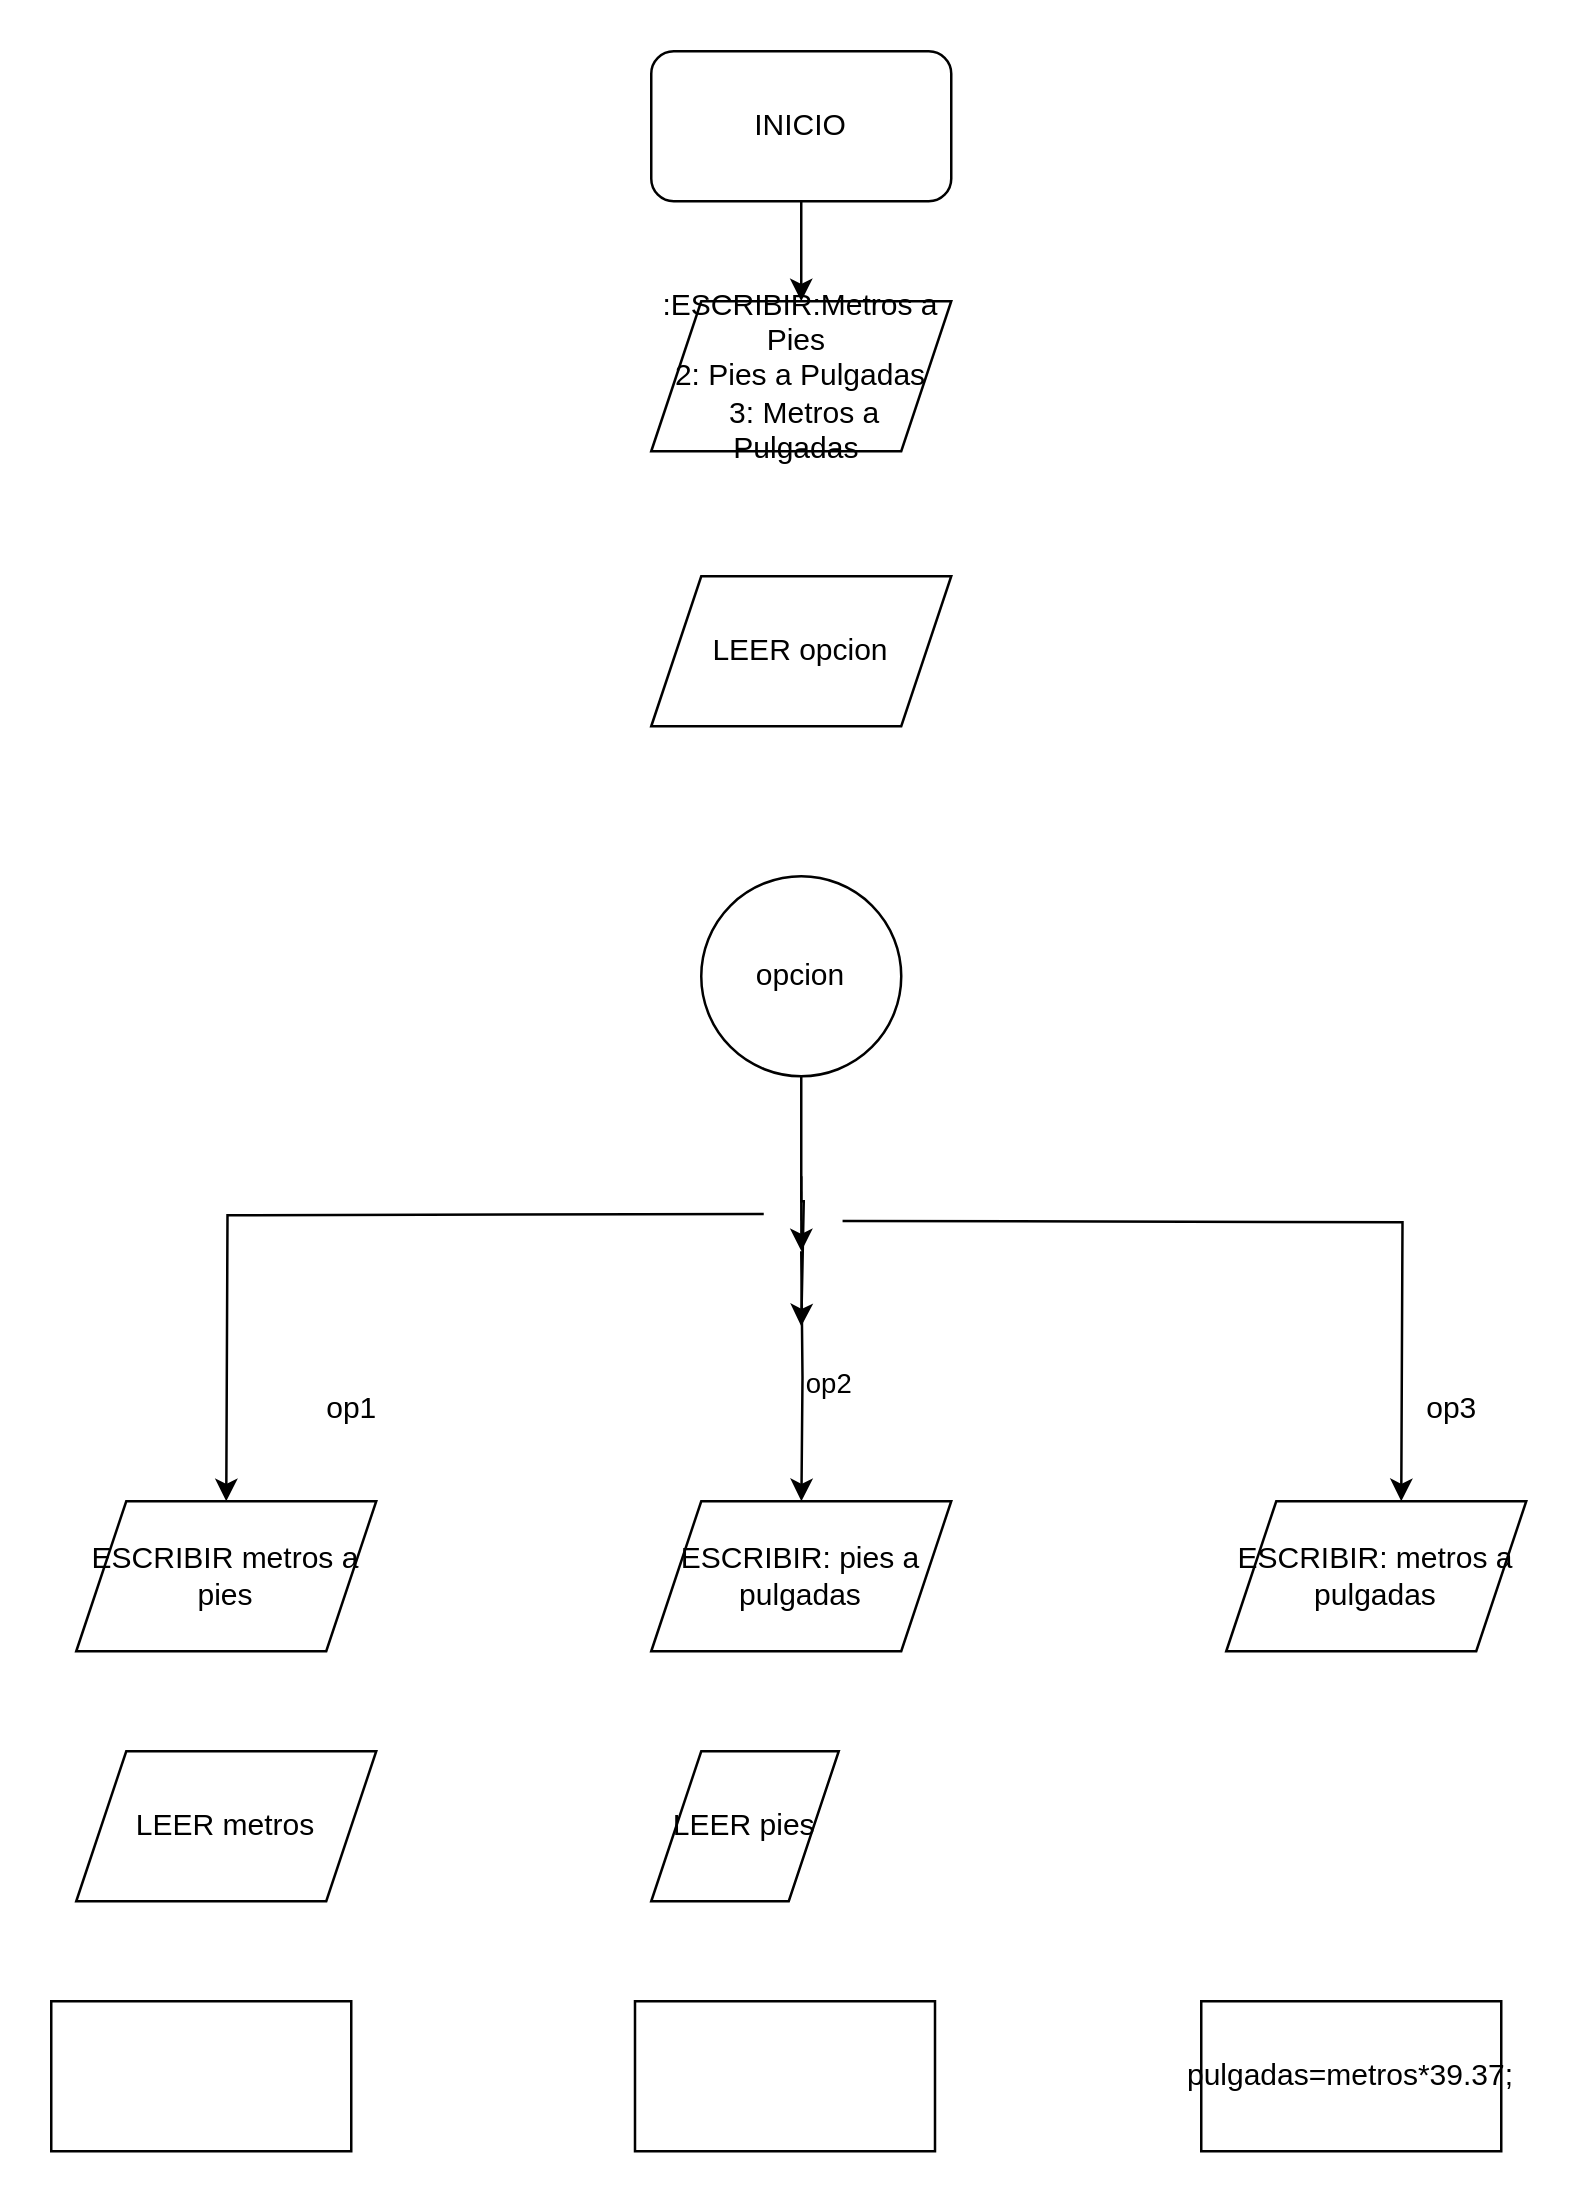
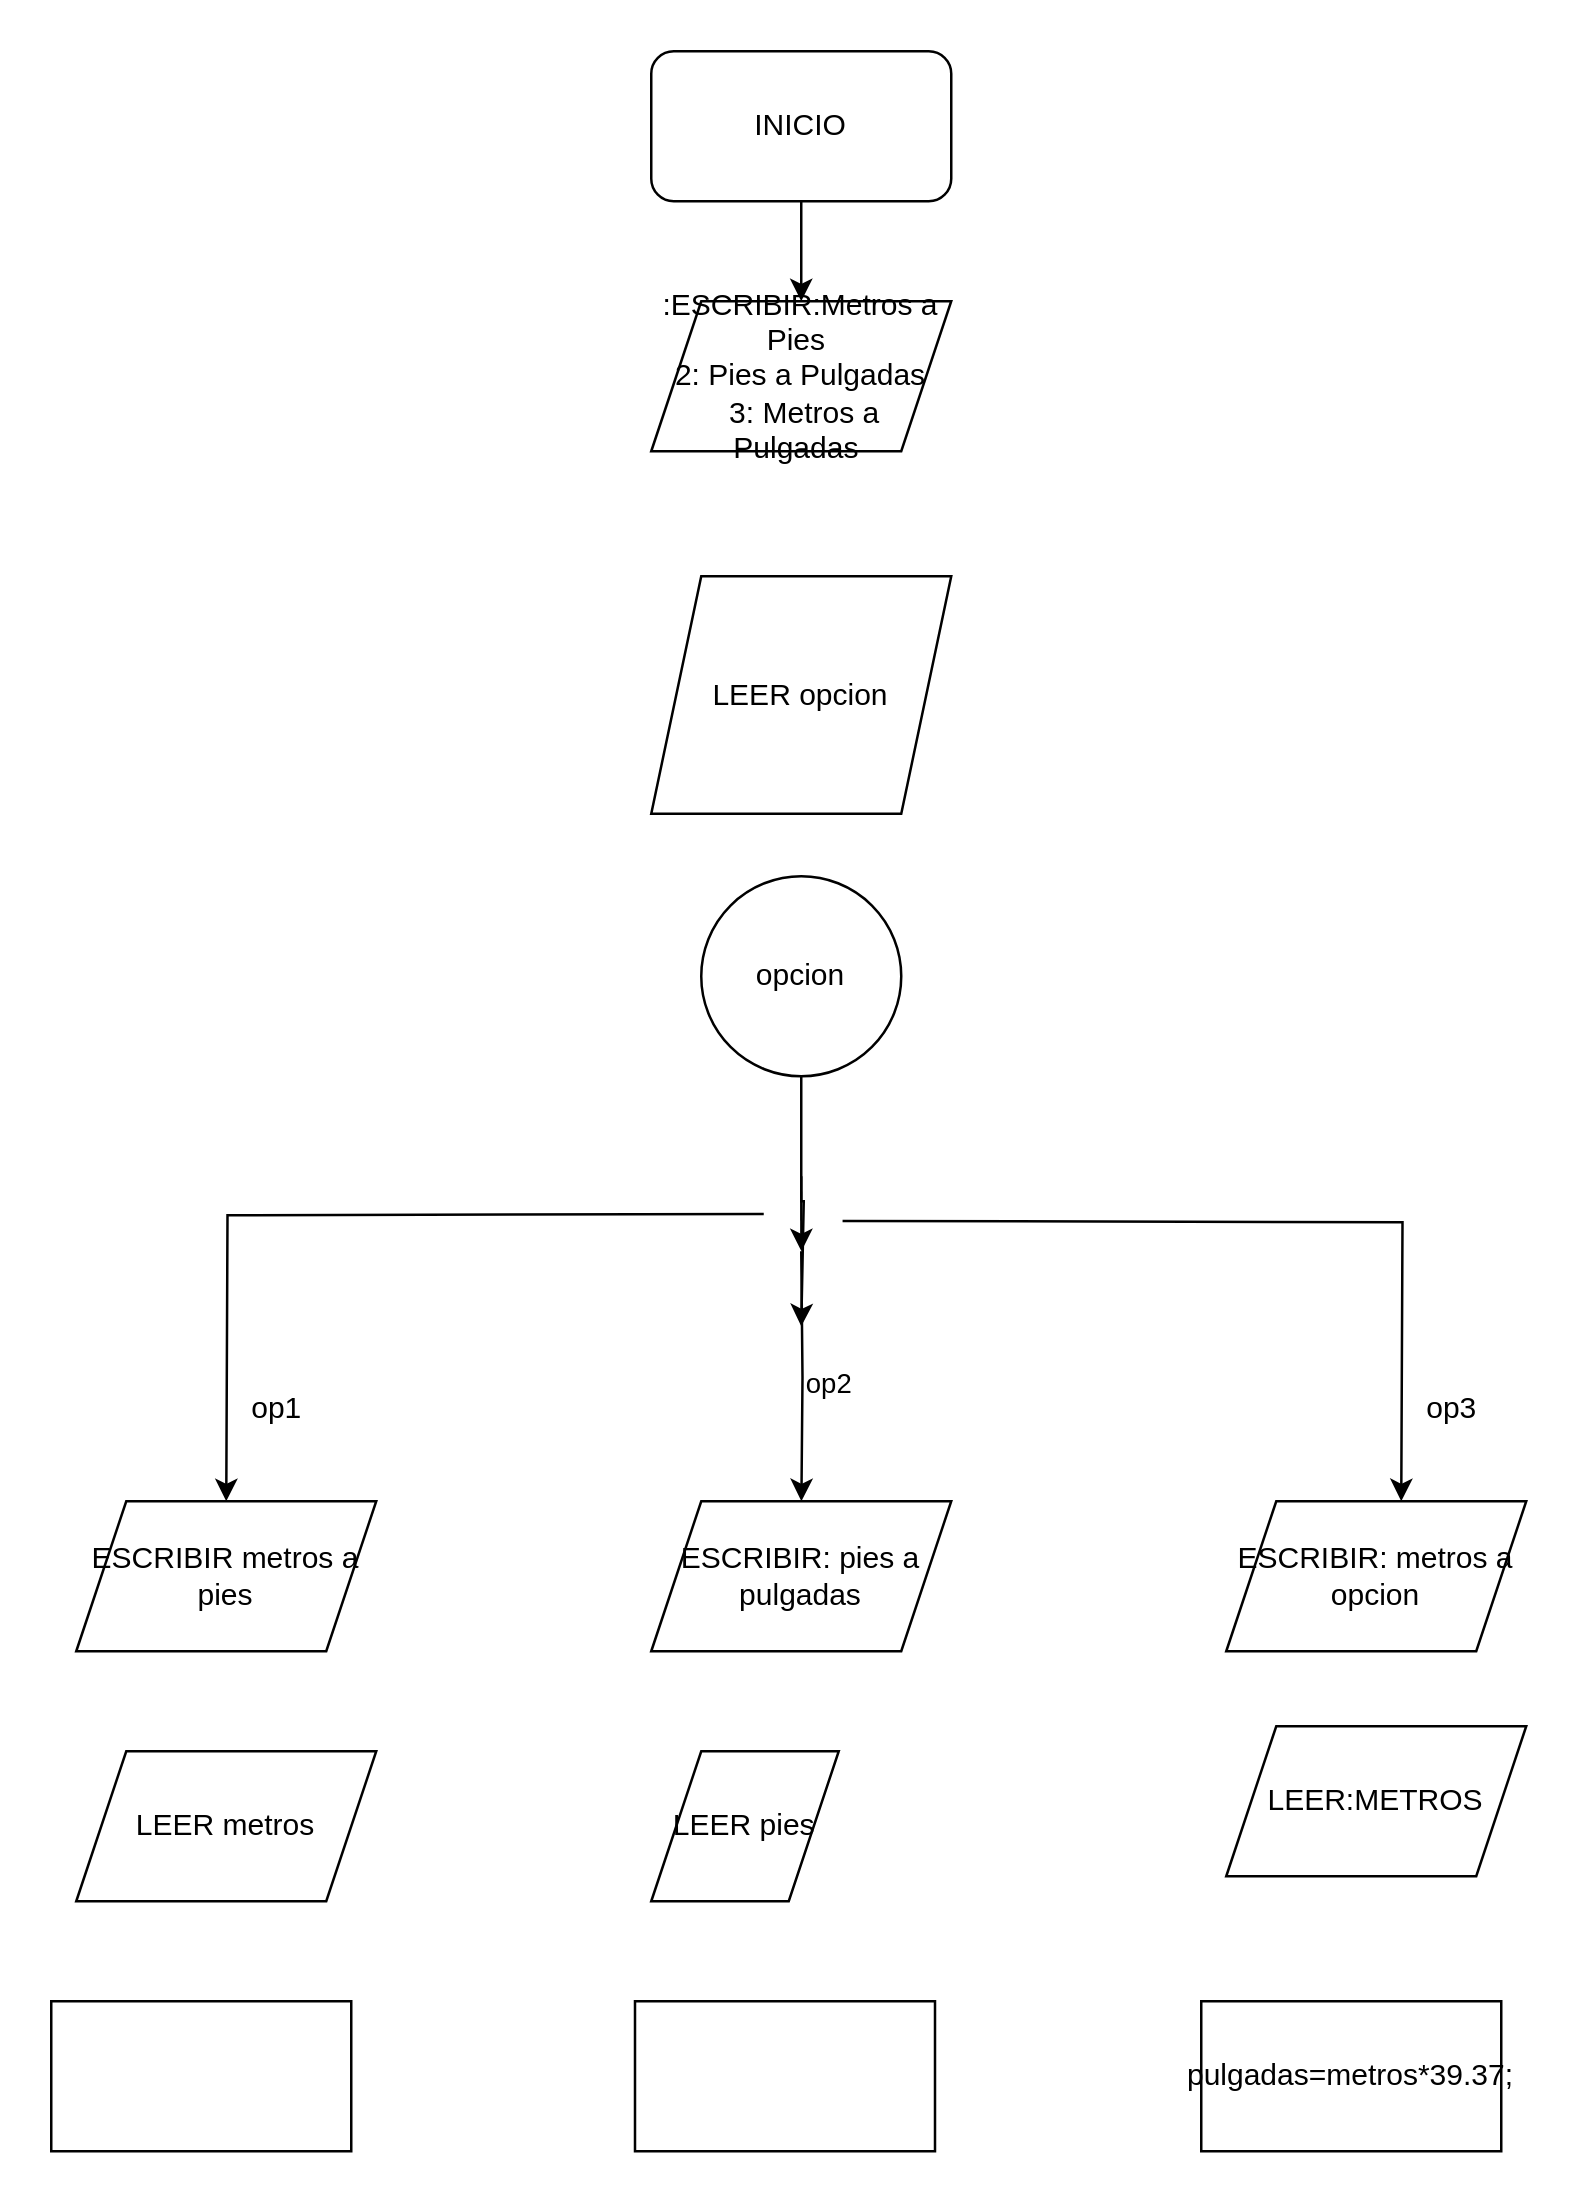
(801, 651) -> (801, 695)
(351, 1409) -> (276, 1409)
(1376, 1576) -> (1376, 1576)
none -> (1376, 1801)
